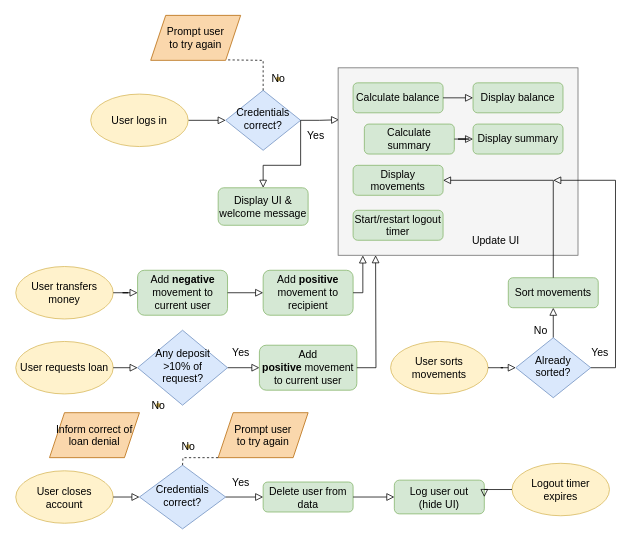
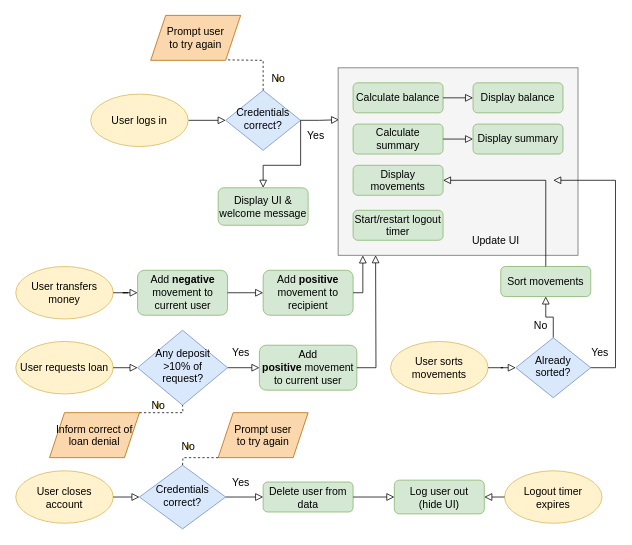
(409, 139) -> (398, 139)
(553, 293) -> (546, 282)
none -> (164, 413)
(561, 490) -> (553, 497)
